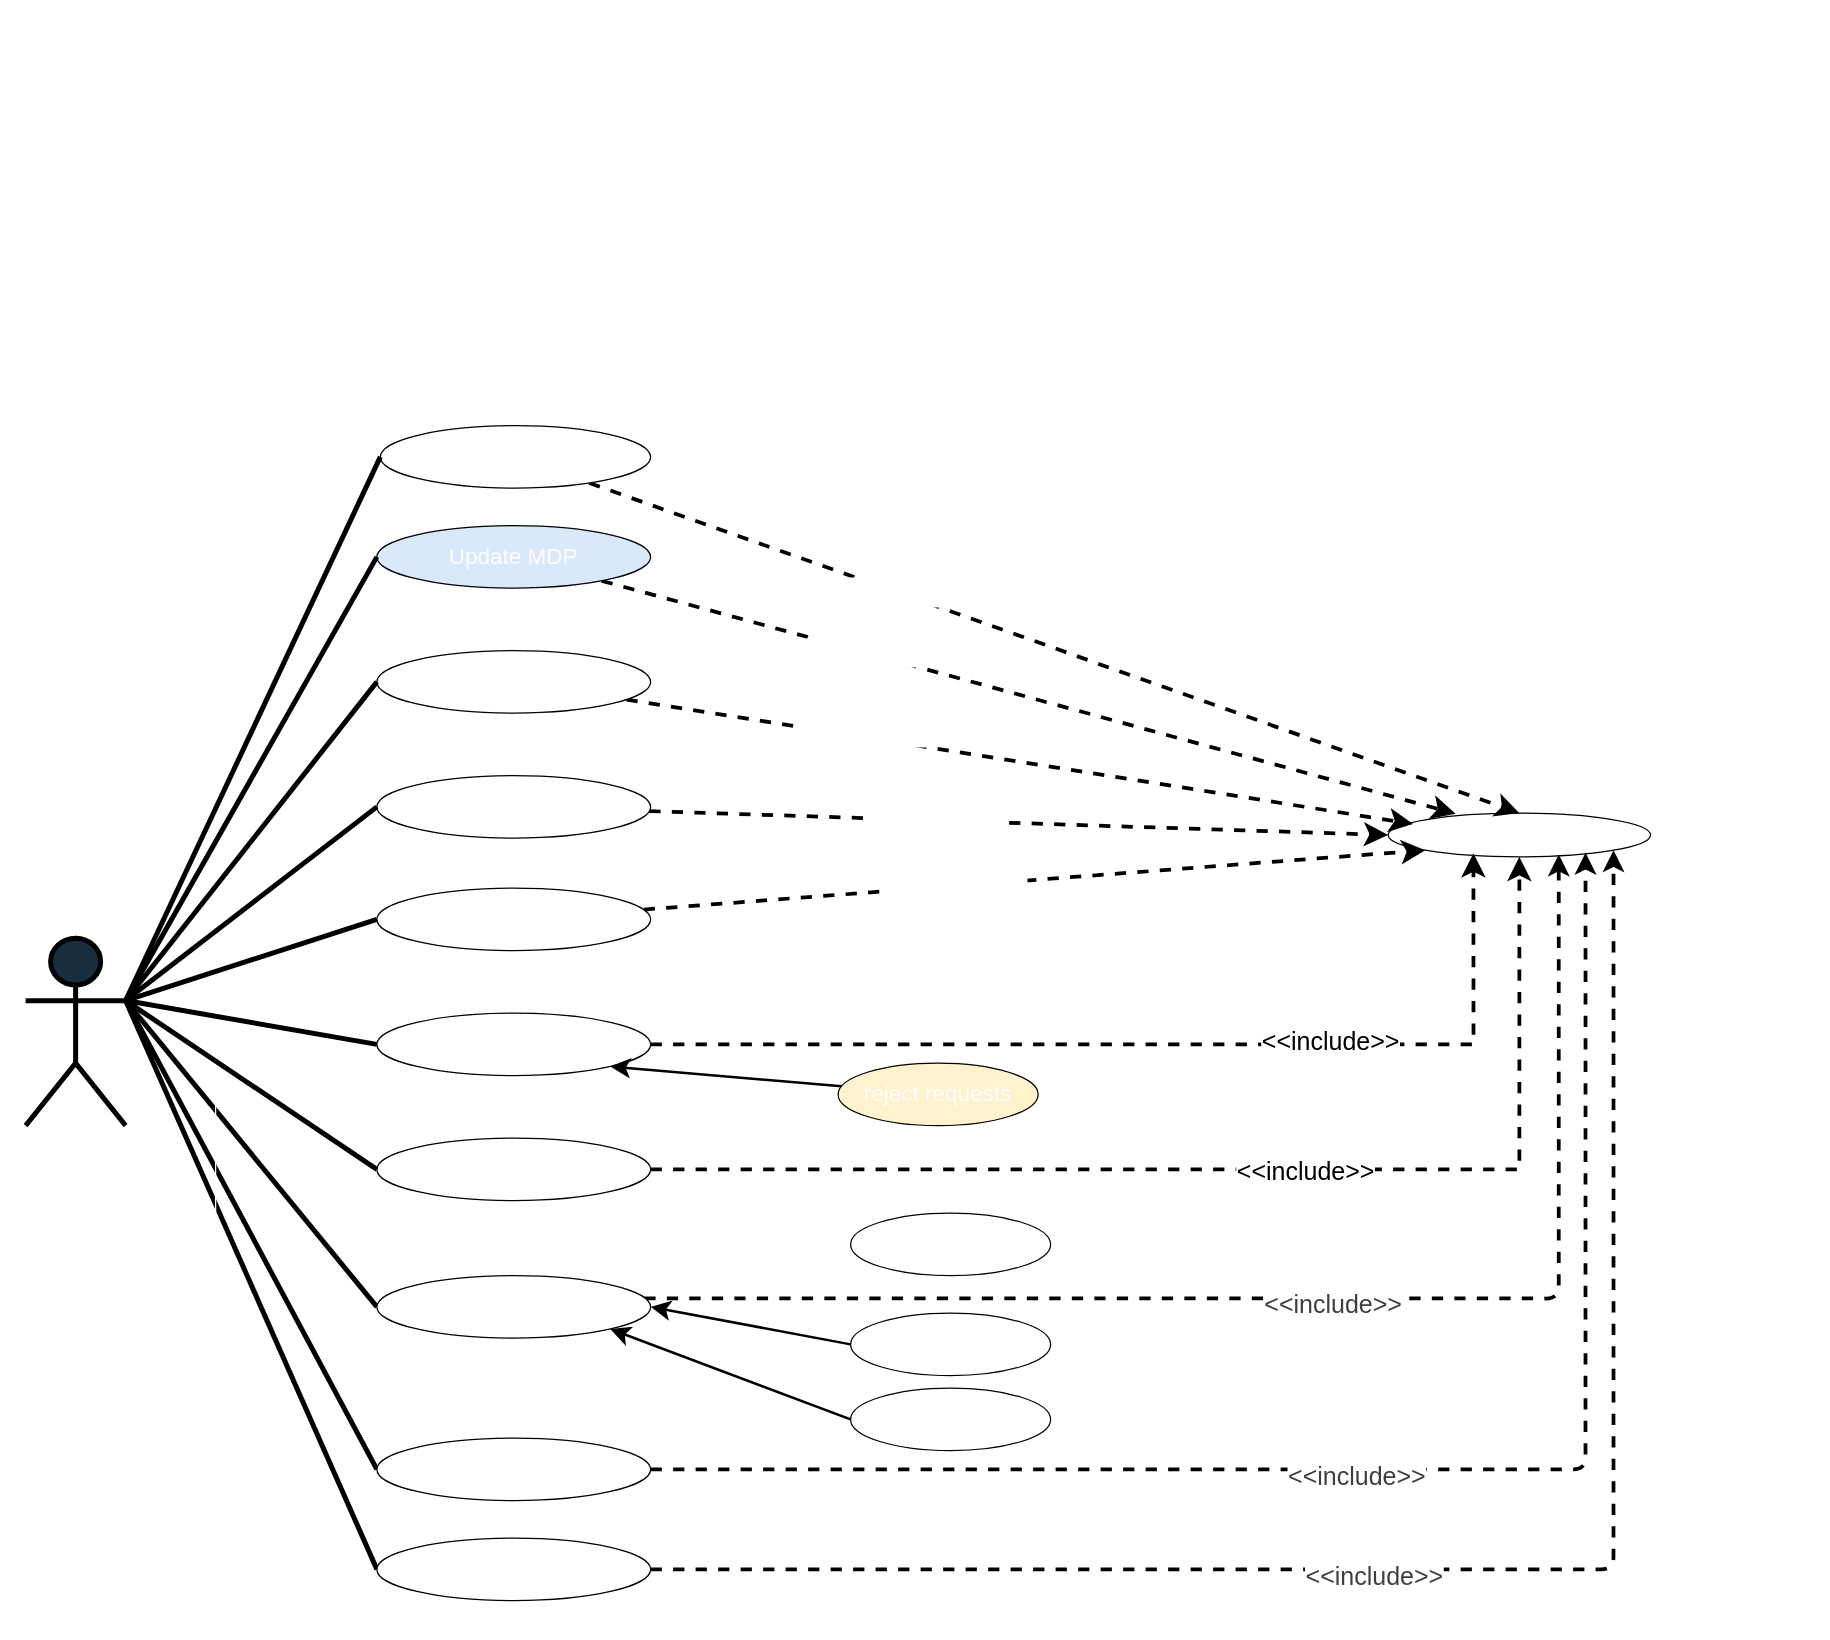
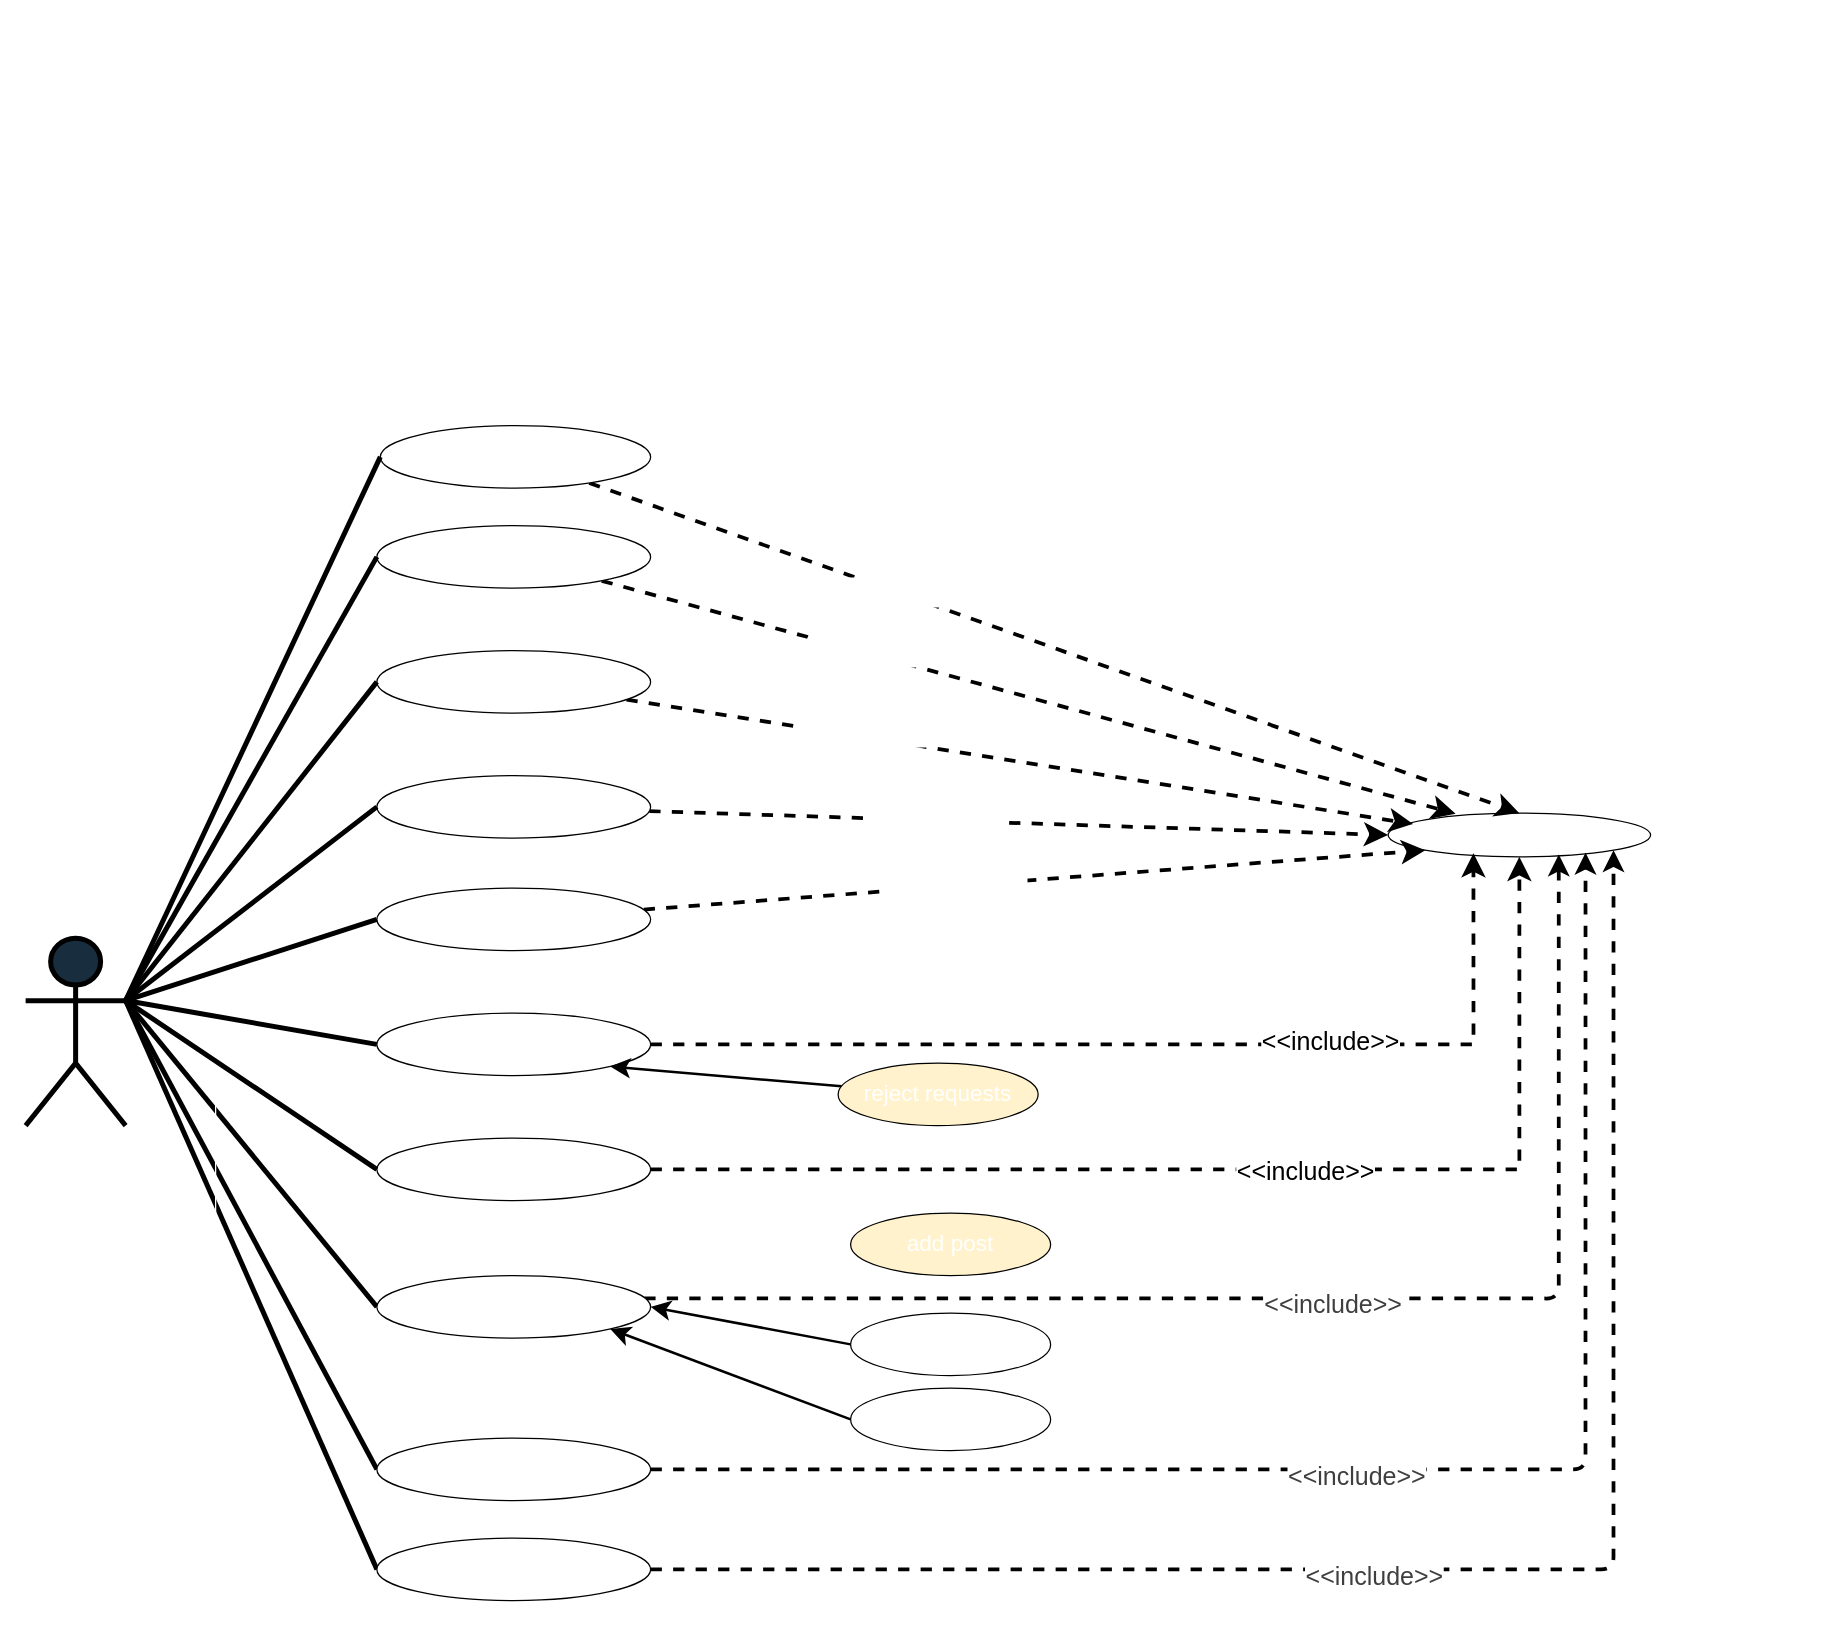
(514, 557) -> (514, 557)
(951, 1244) -> (951, 1244)
